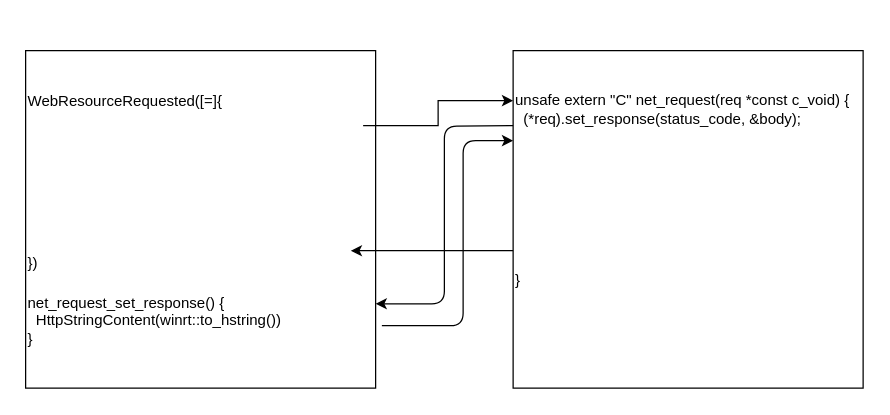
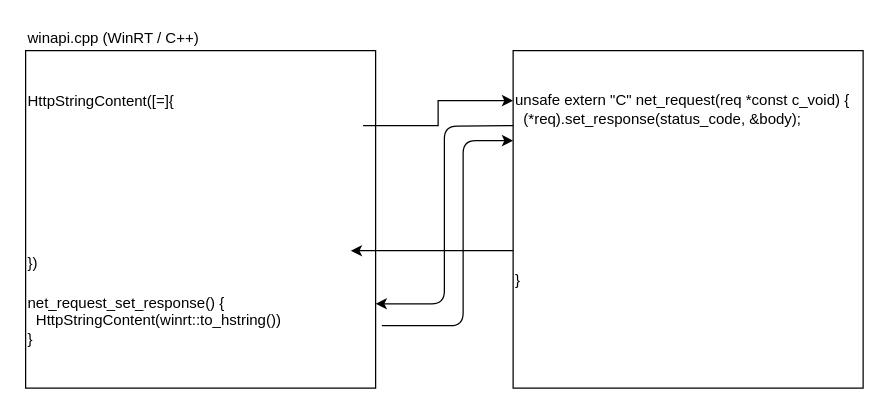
none -> (151, 38)
(133, 182) -> (119, 182)
